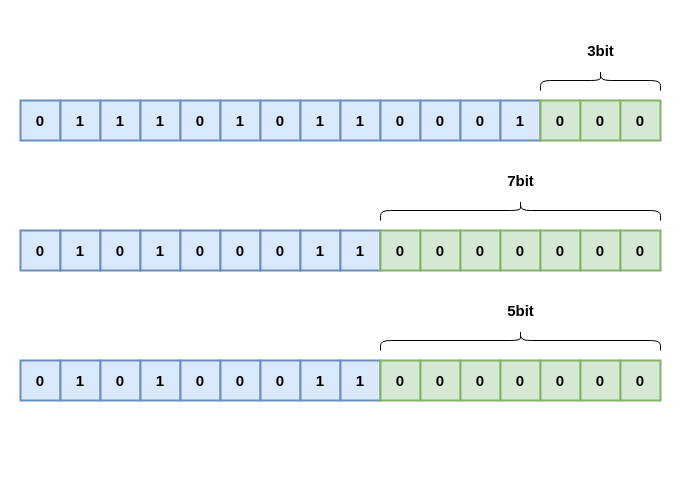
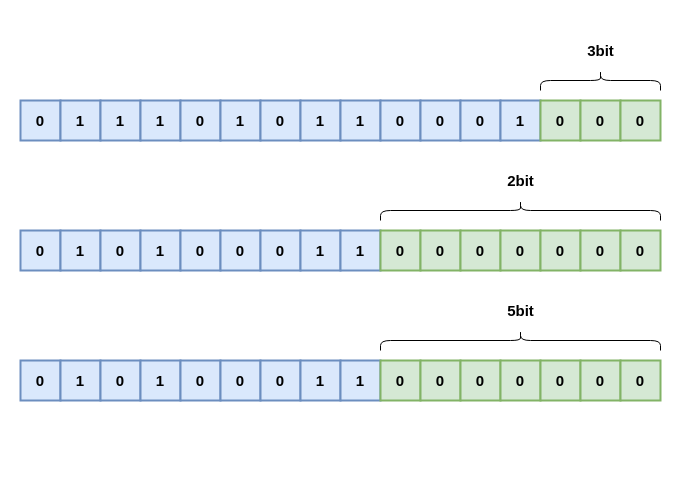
(521, 181) -> (521, 181)
